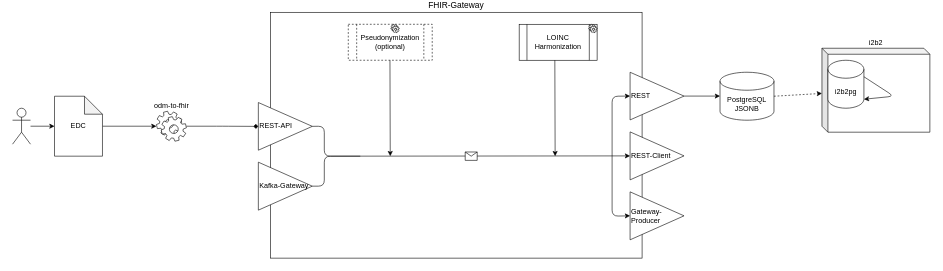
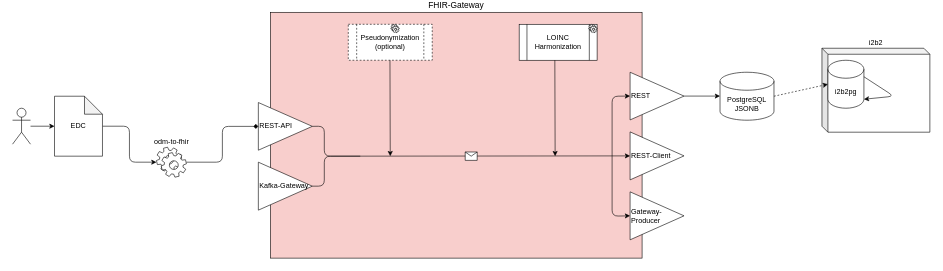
(783, 96) -> (801, 90)
(171, 126) -> (171, 162)
(456, 135) -> (456, 135)
